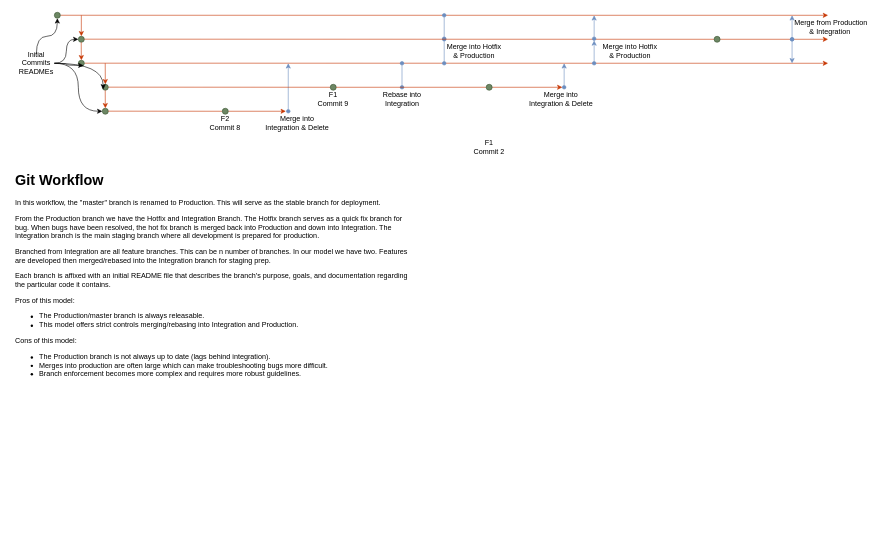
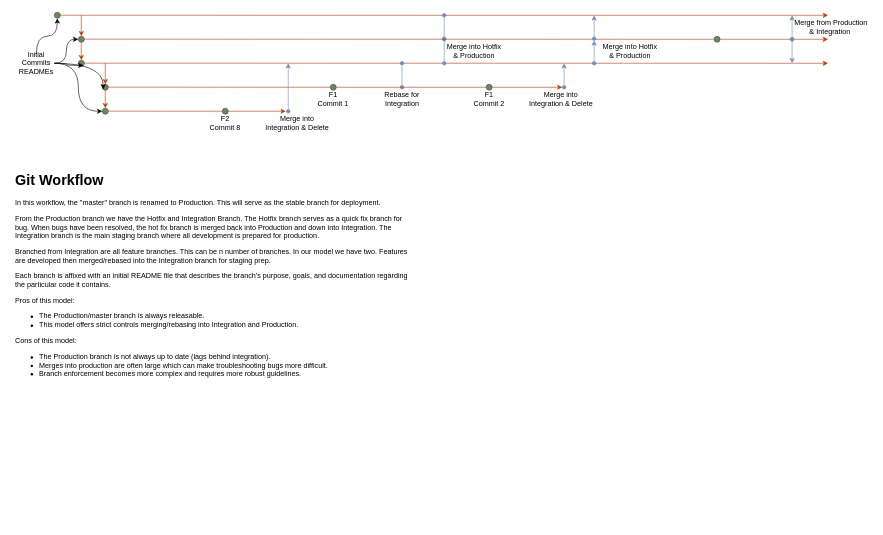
(333, 99) -> (333, 99)
(402, 99) -> (402, 99)
(489, 147) -> (489, 99)
